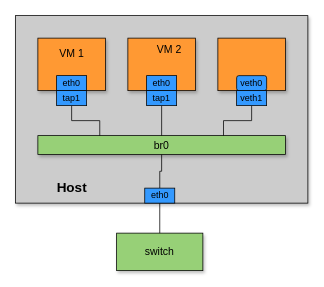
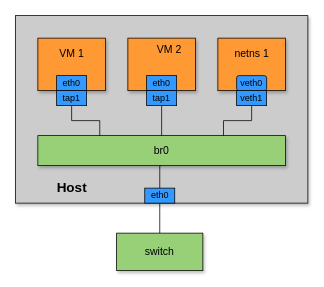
none -> (252, 53)
(162, 145) -> (162, 150)
